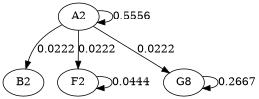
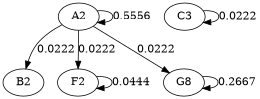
none -> (185, 17)
